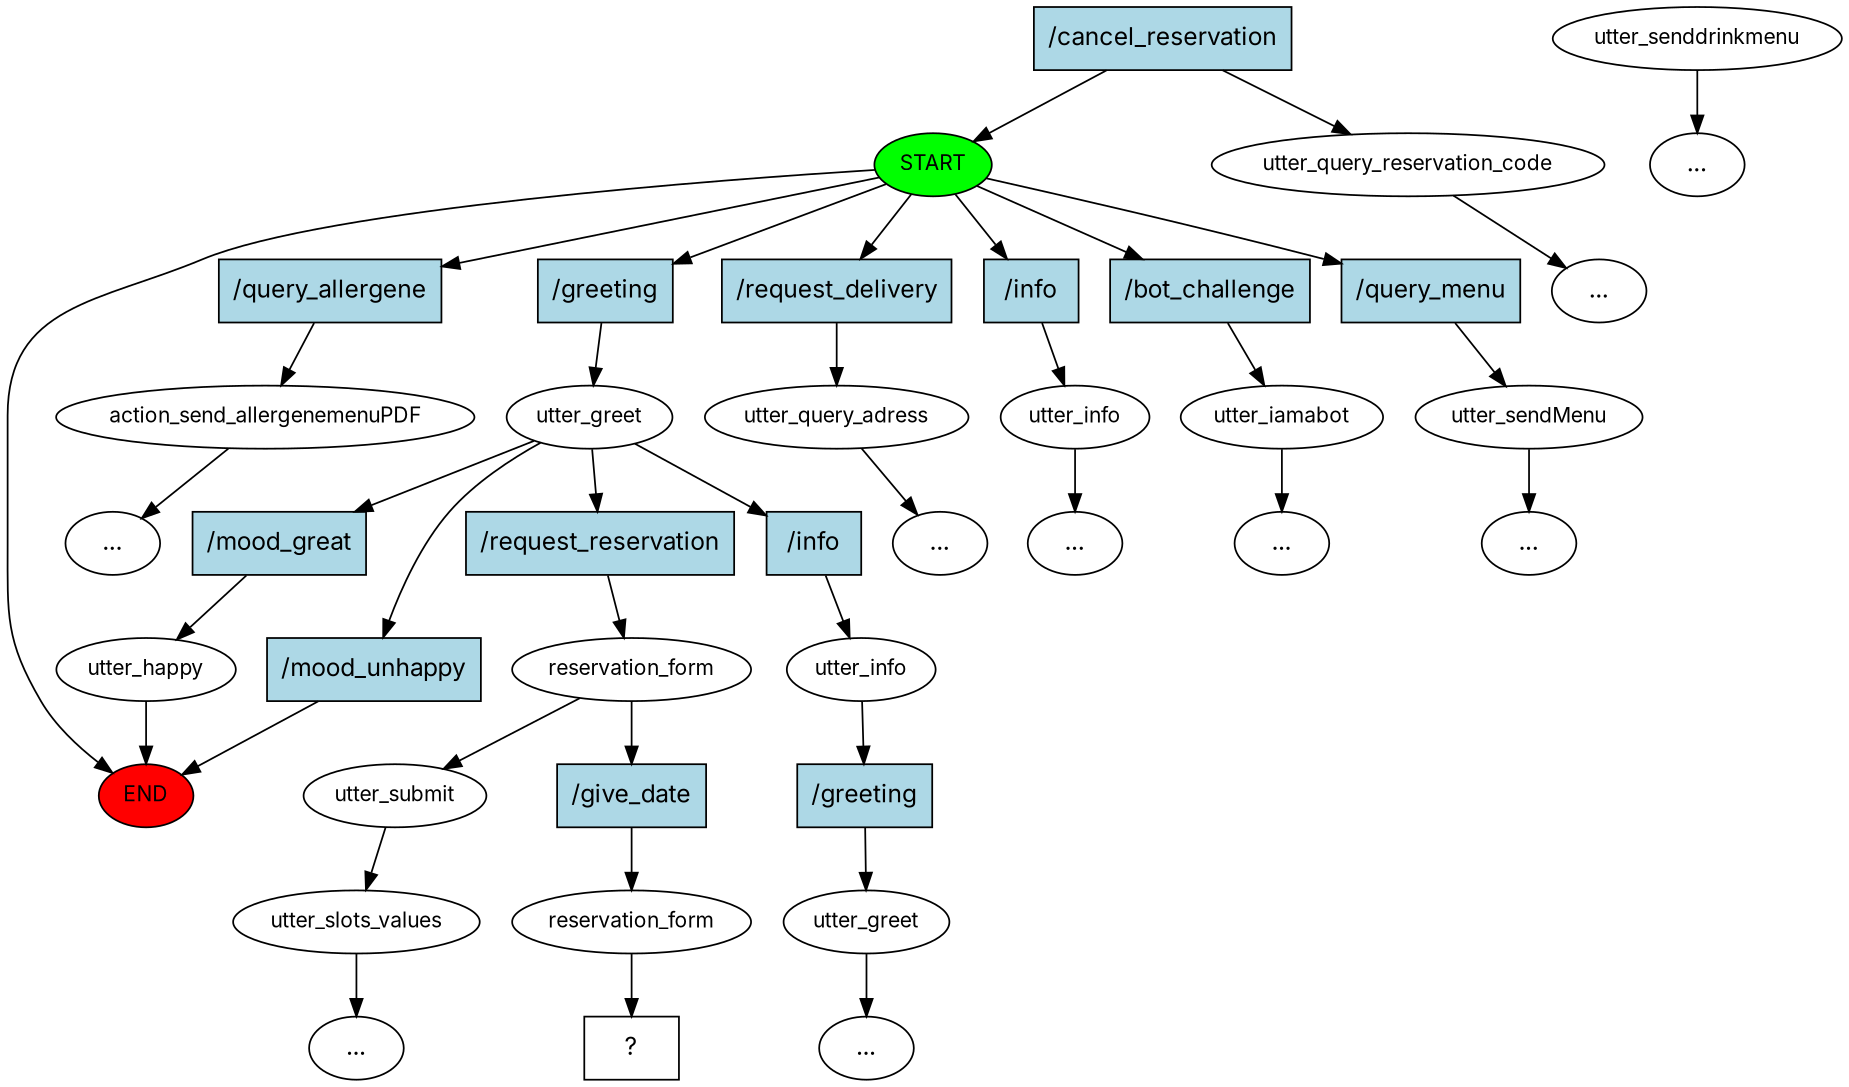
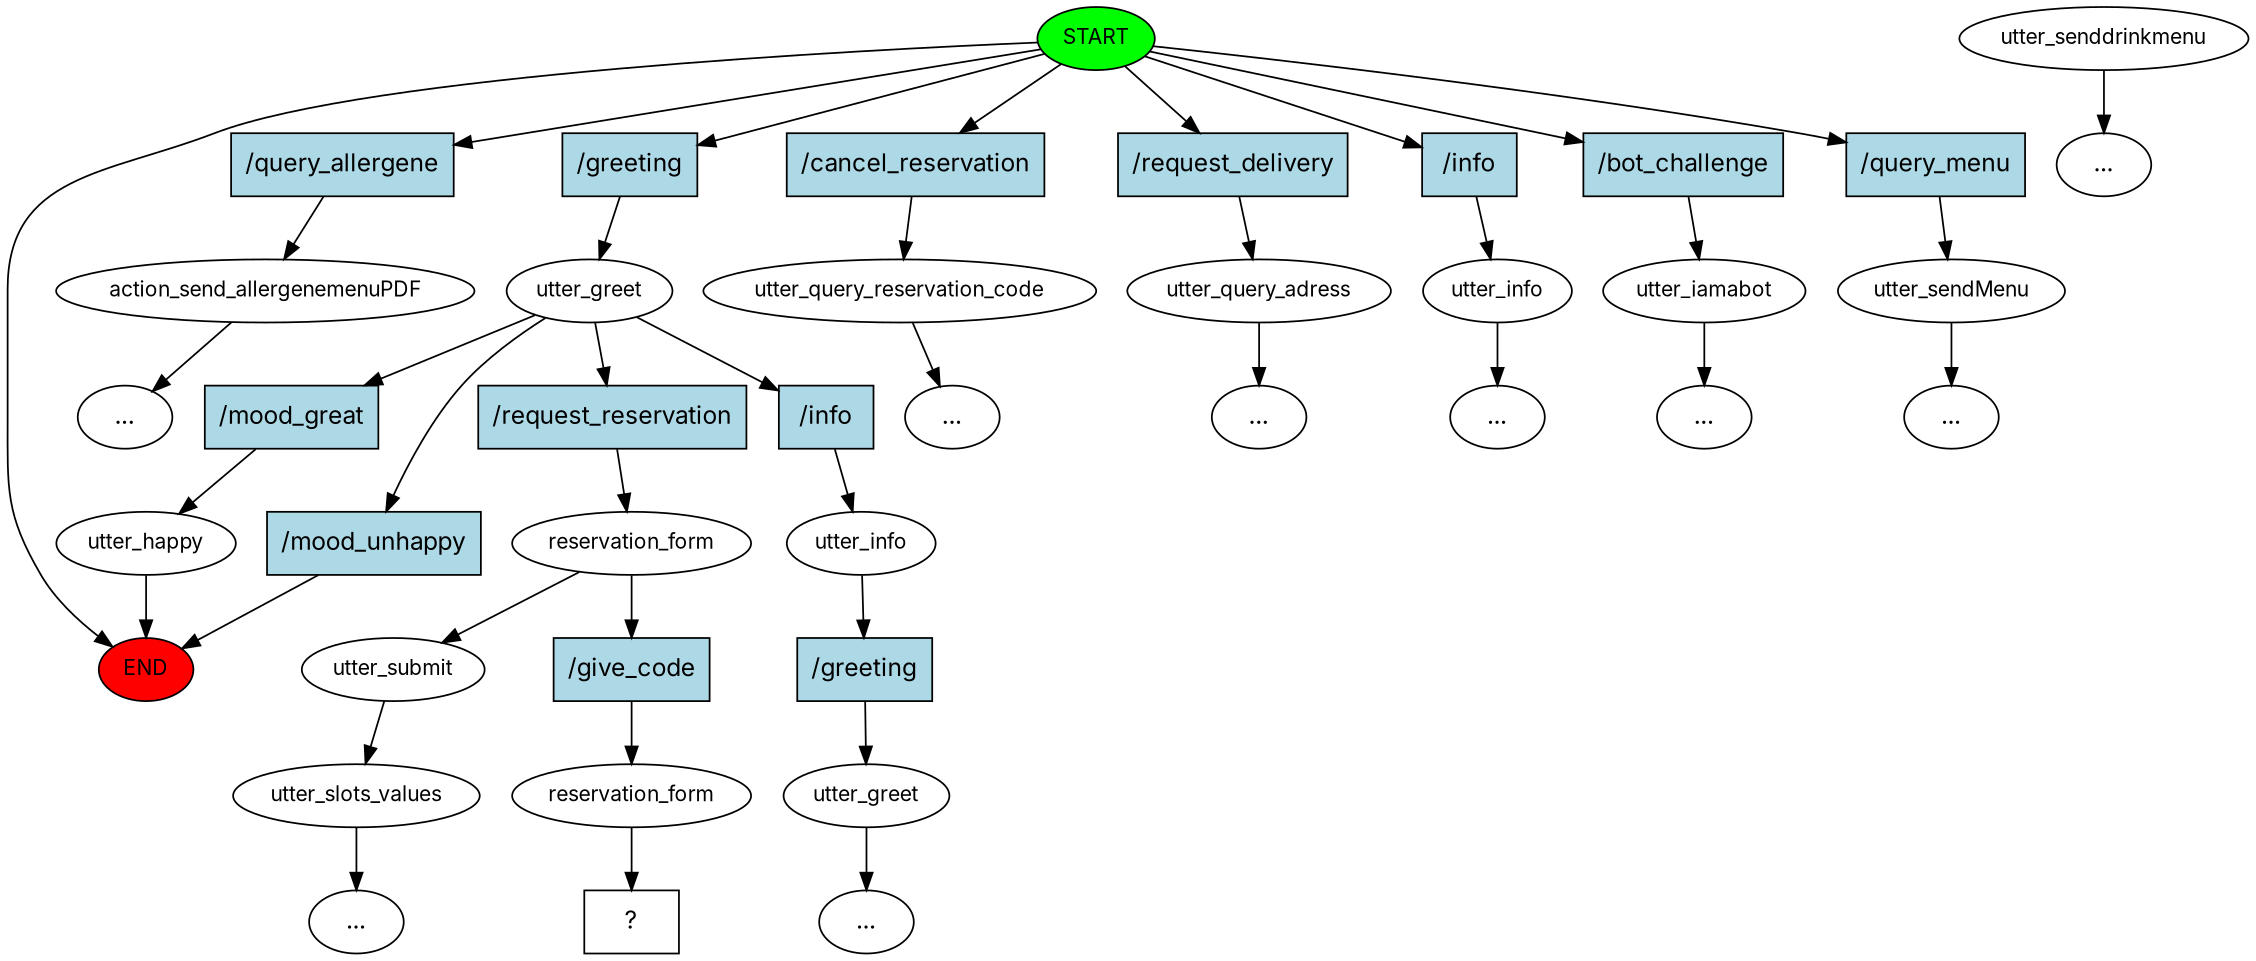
(1048, 102) -> (1018, 94)
(632, 796) -> (632, 670)
